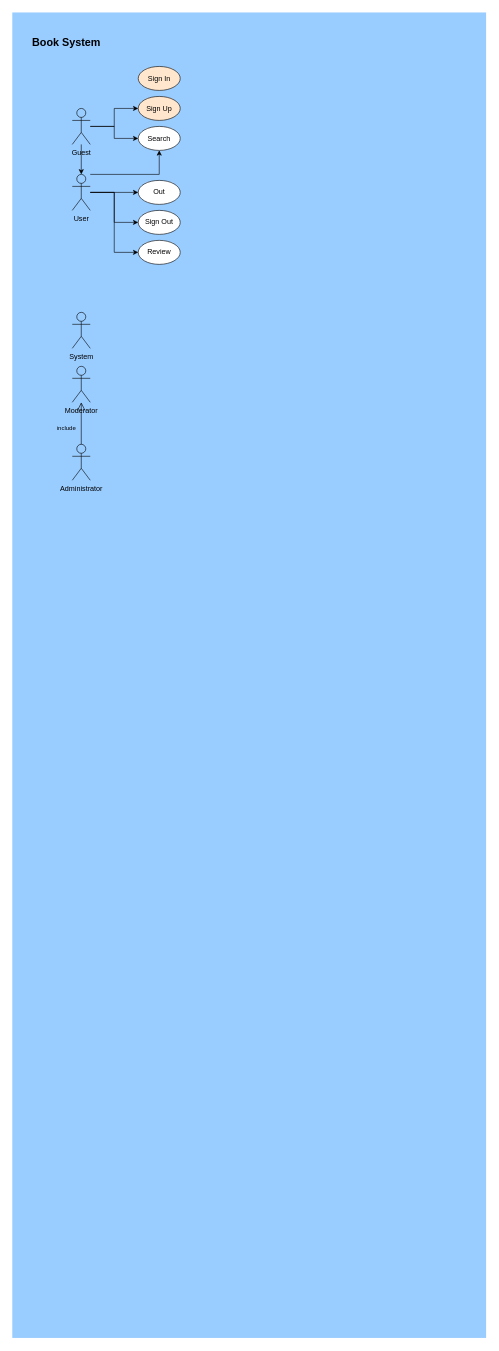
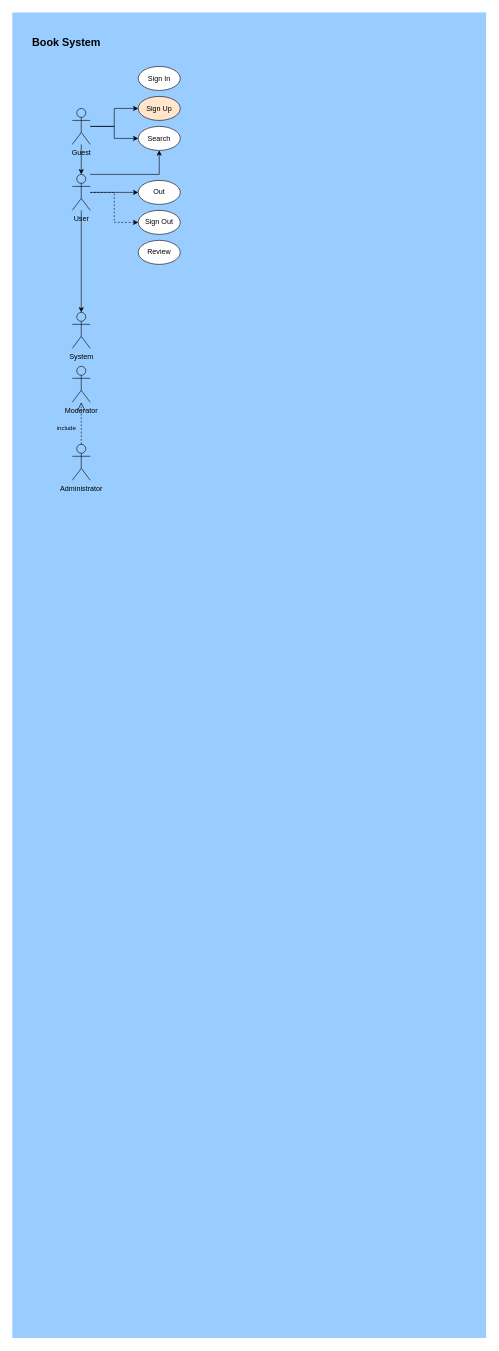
(159, 78) -> (159, 78)
(124, 222) -> (124, 222)
(123, 252) -> (81, 306)
(81, 424) -> (81, 424)
